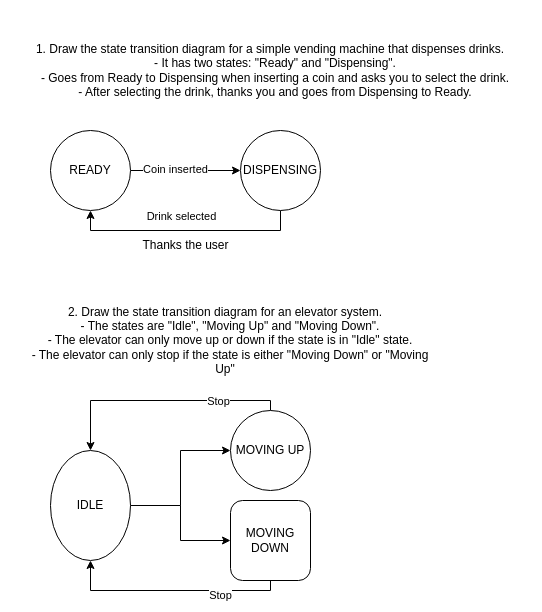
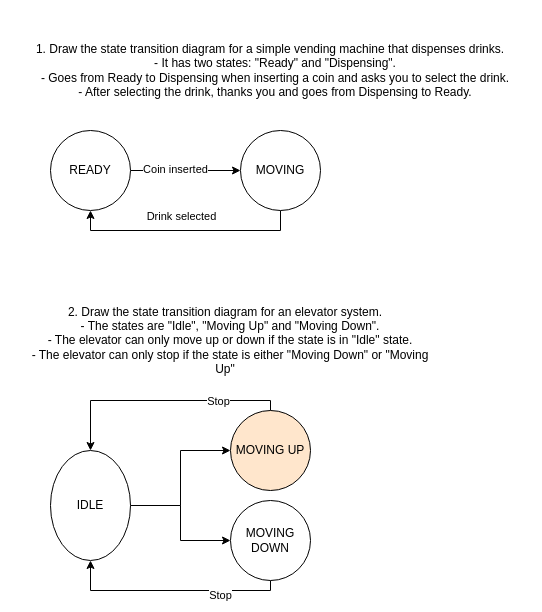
(281, 171) -> (281, 171)
(186, 246) -> none
(271, 451) -> (271, 451)
(271, 541) -> (271, 541)
